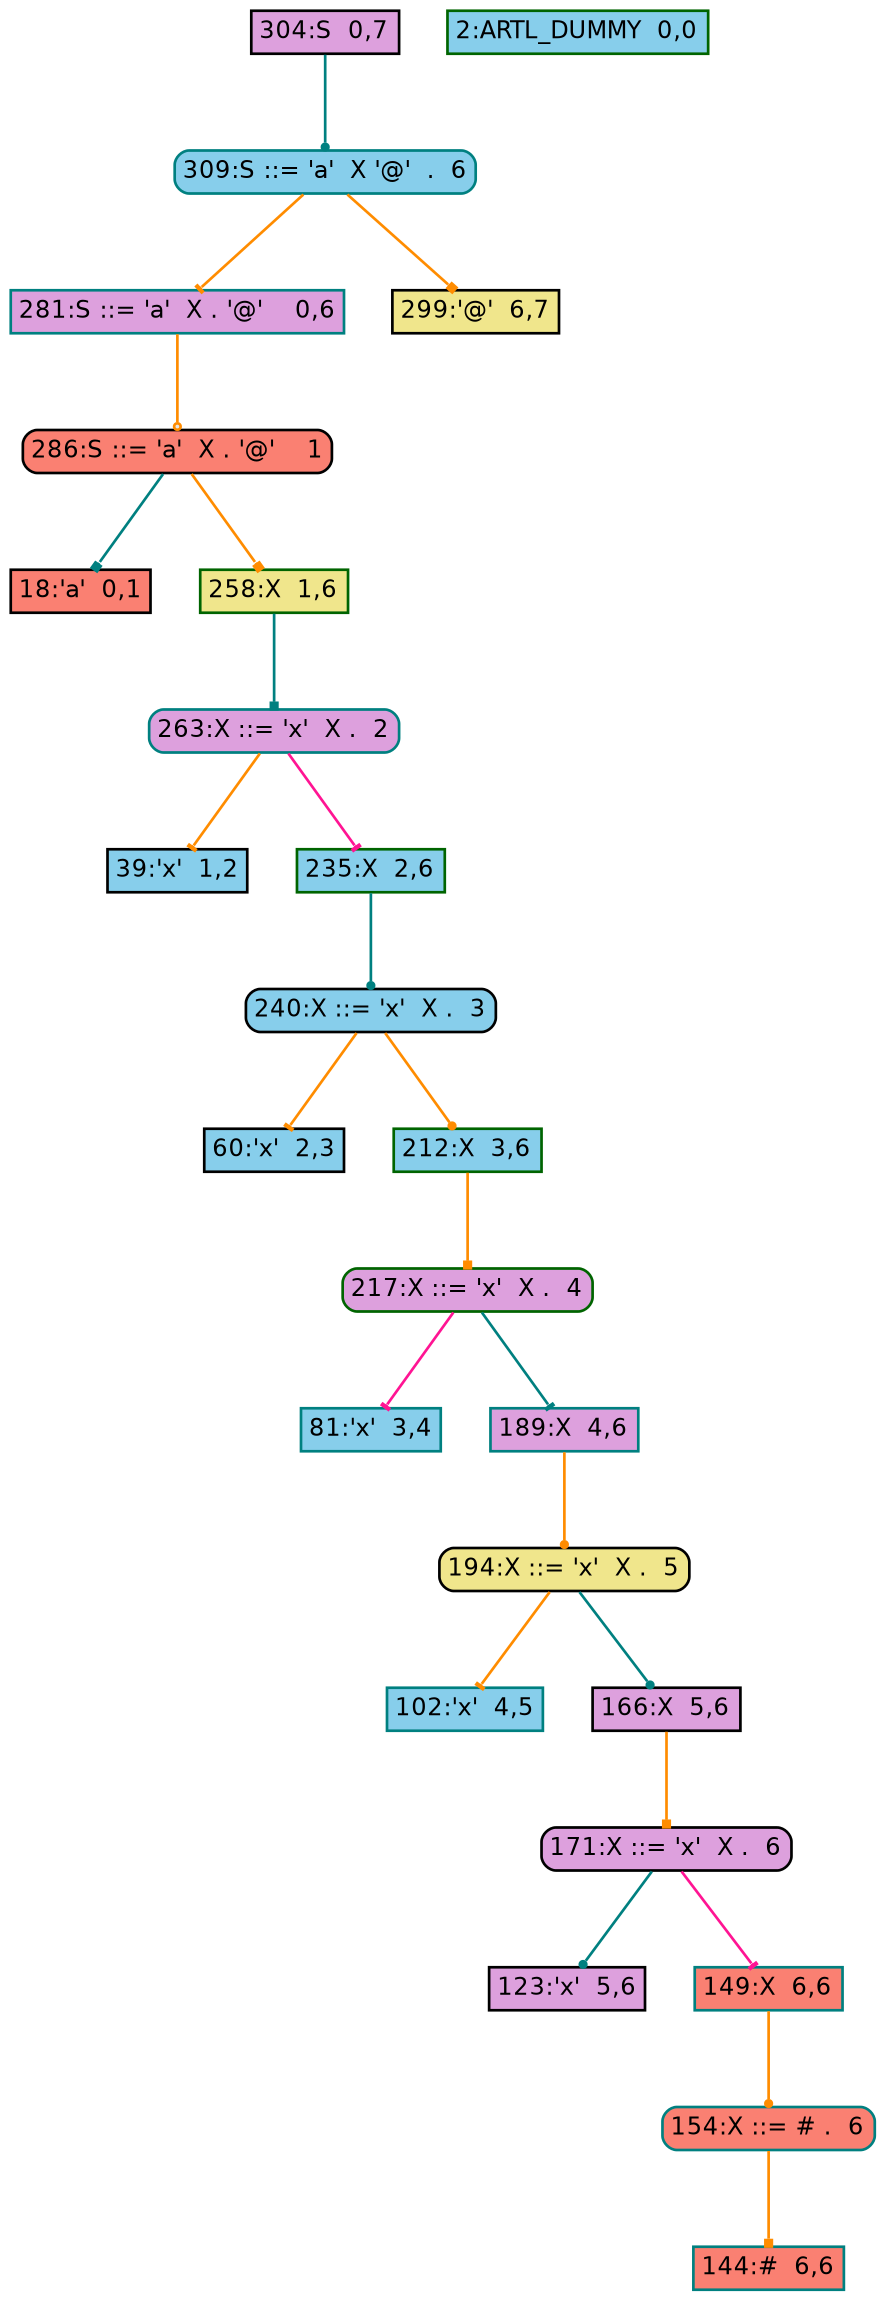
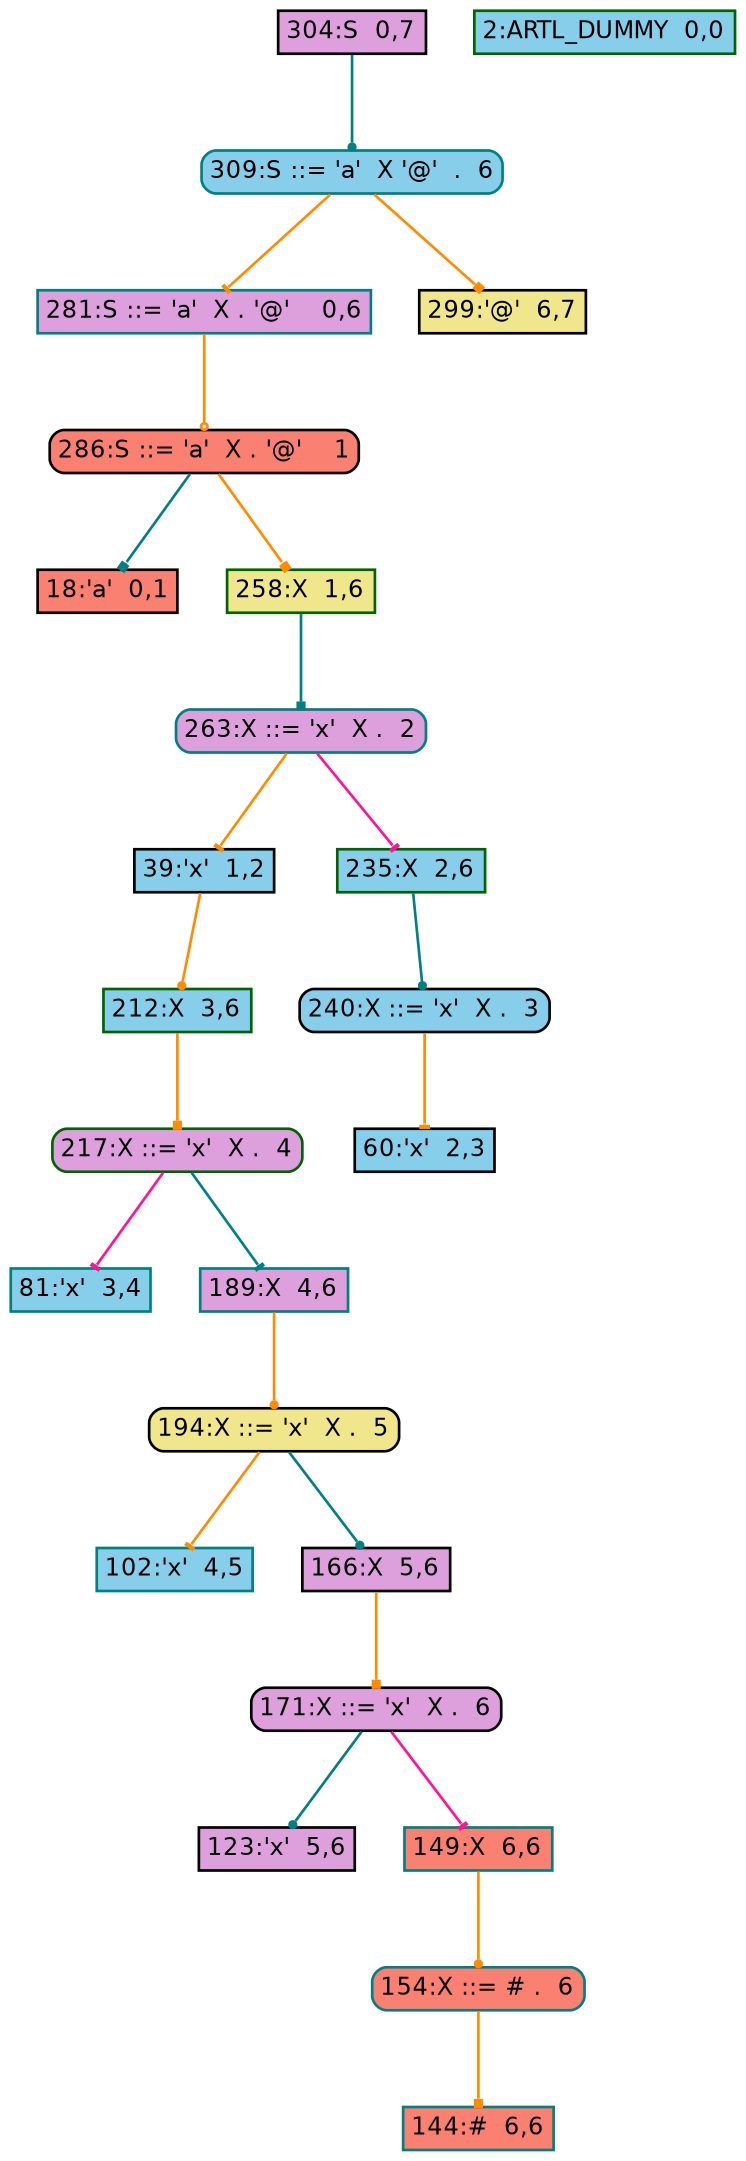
(417, 1078) -> (191, 937)
